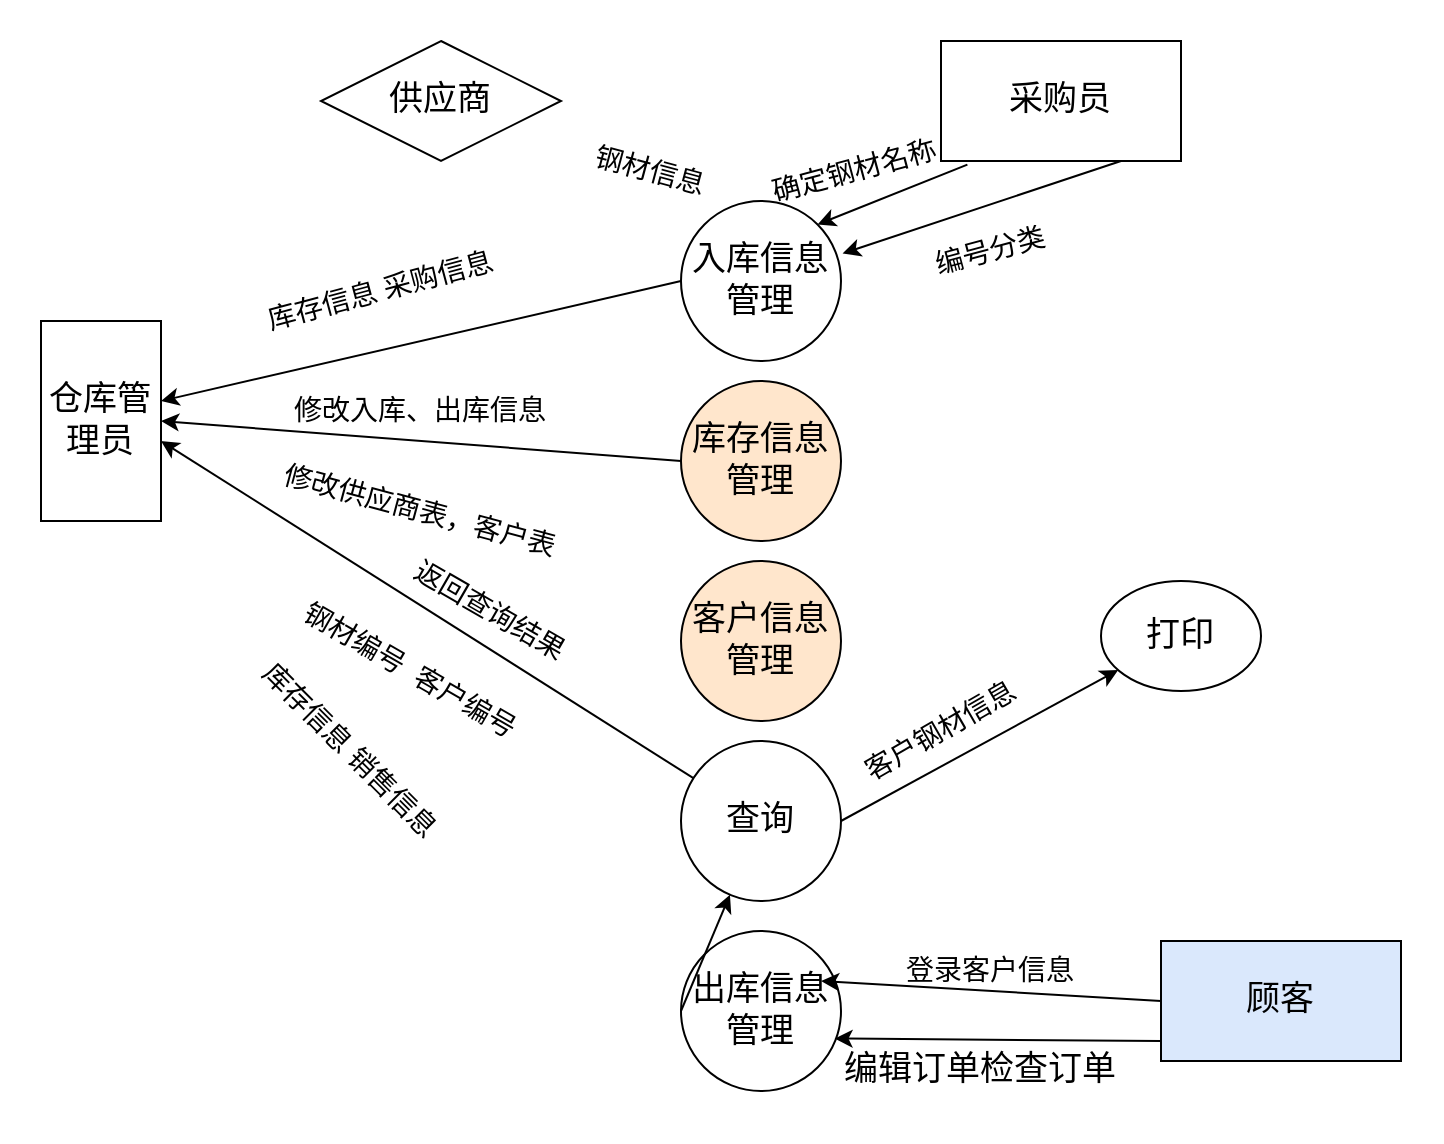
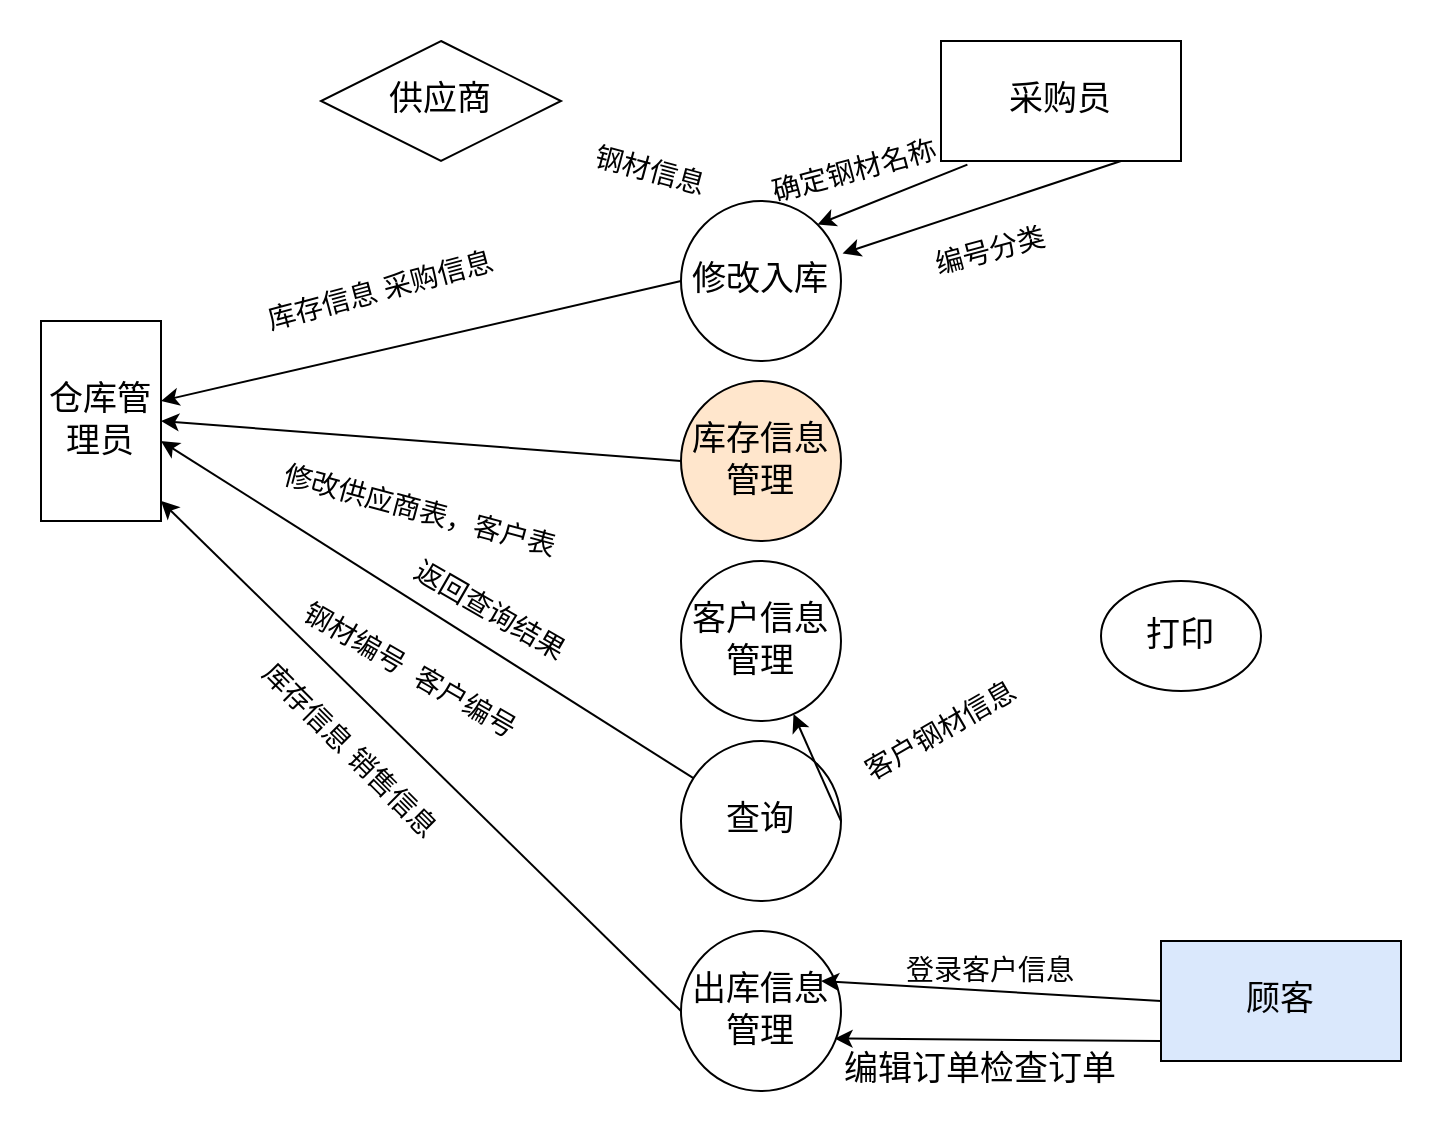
(761, 281) -> (761, 281)
(421, 411) -> none
(761, 641) -> (761, 641)
(974, 749) -> (820, 773)
(703, 959) -> (426, 761)
